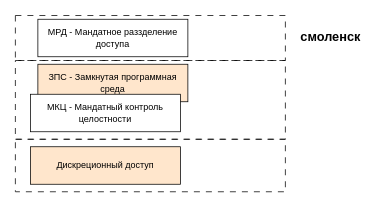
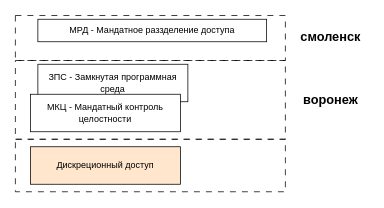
(113, 38) -> (152, 30)
(113, 83) -> (113, 83)
none -> (330, 100)
